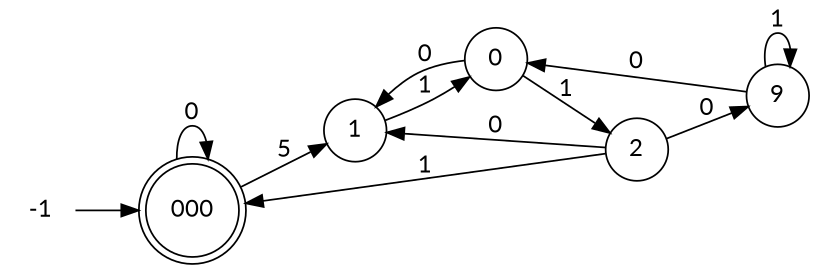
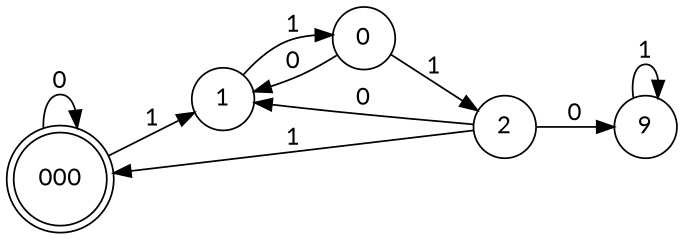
(646, 79) -> none
(285, 150) -> (153, 119)
(41, 210) -> none
